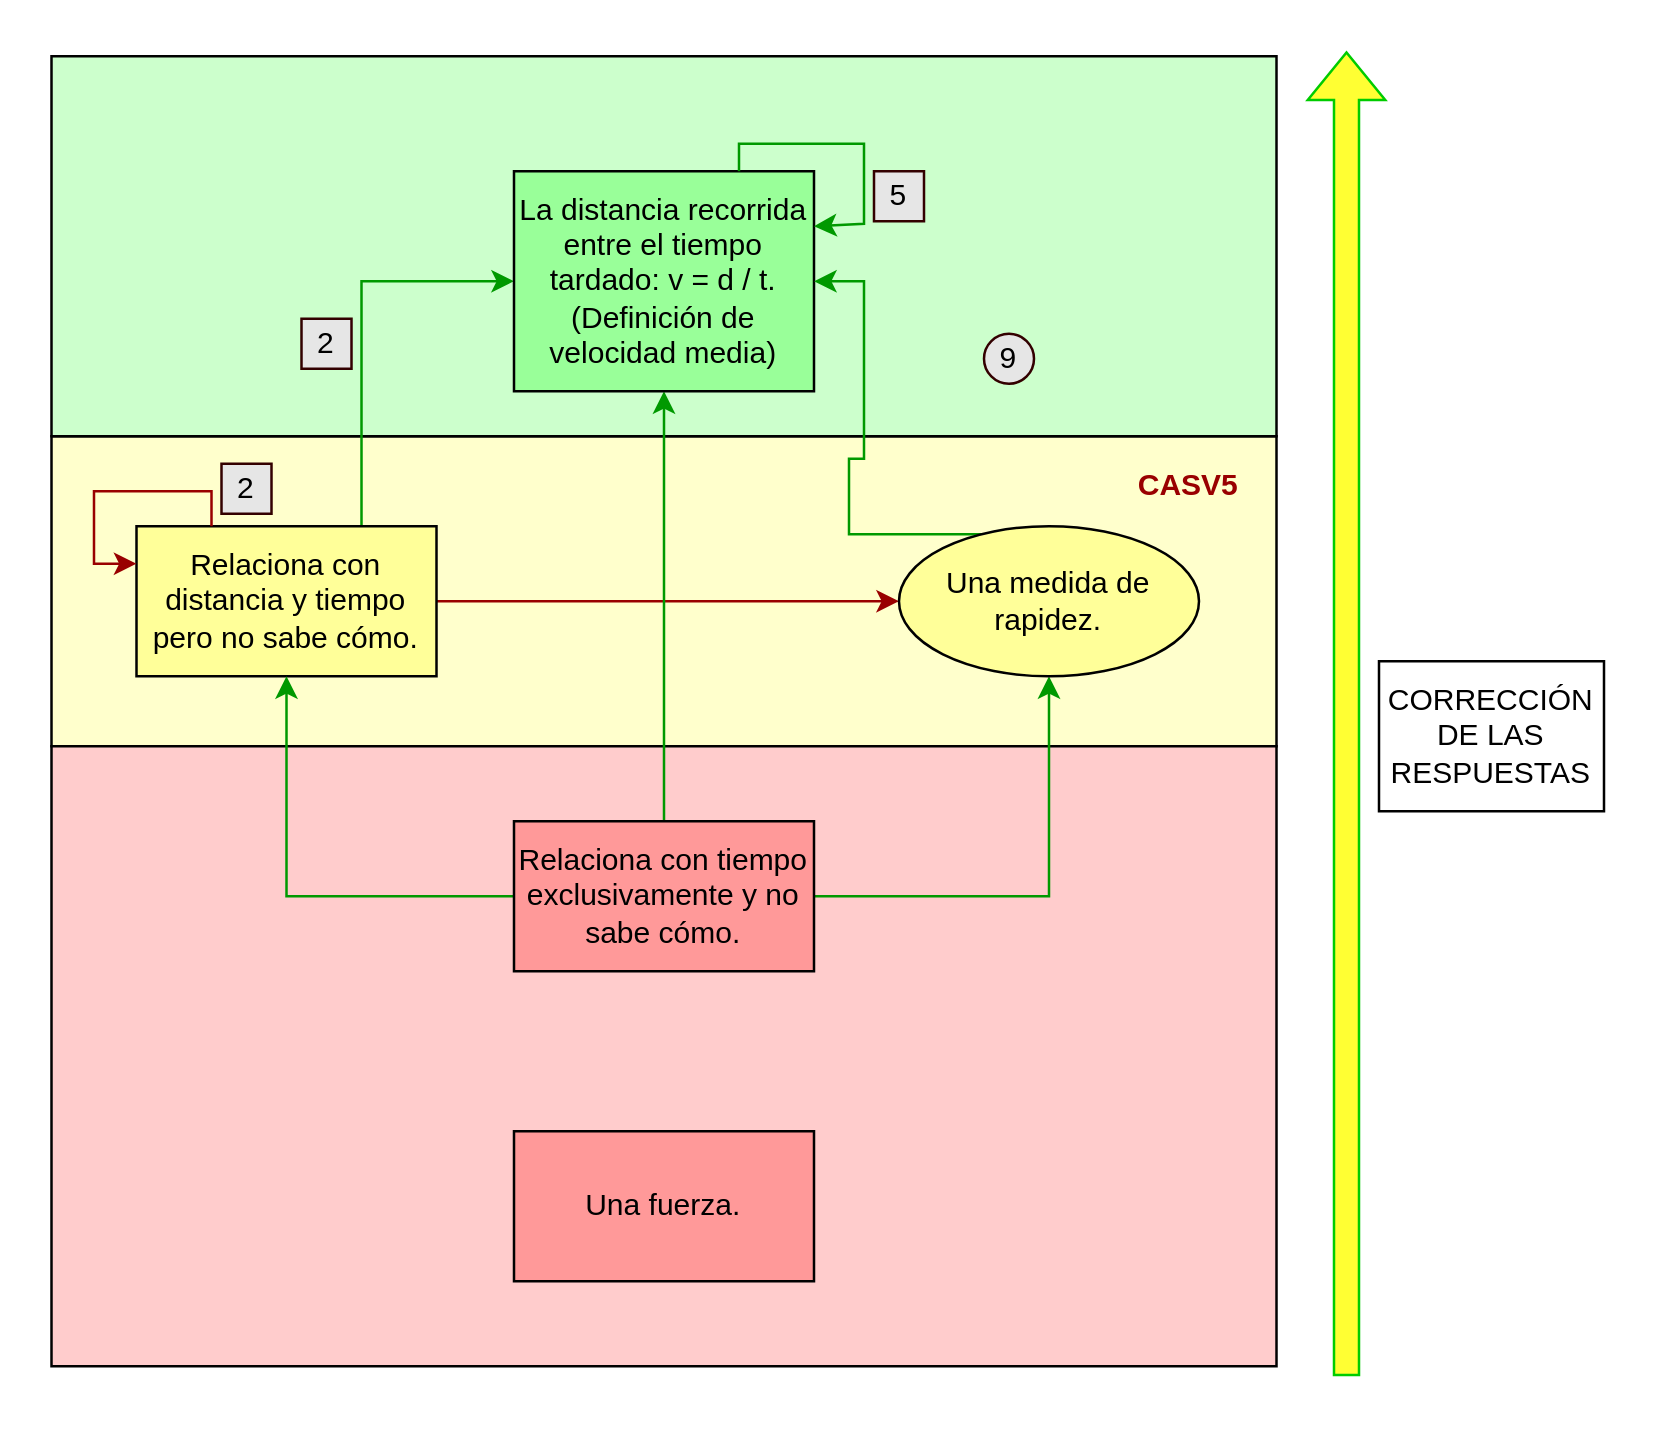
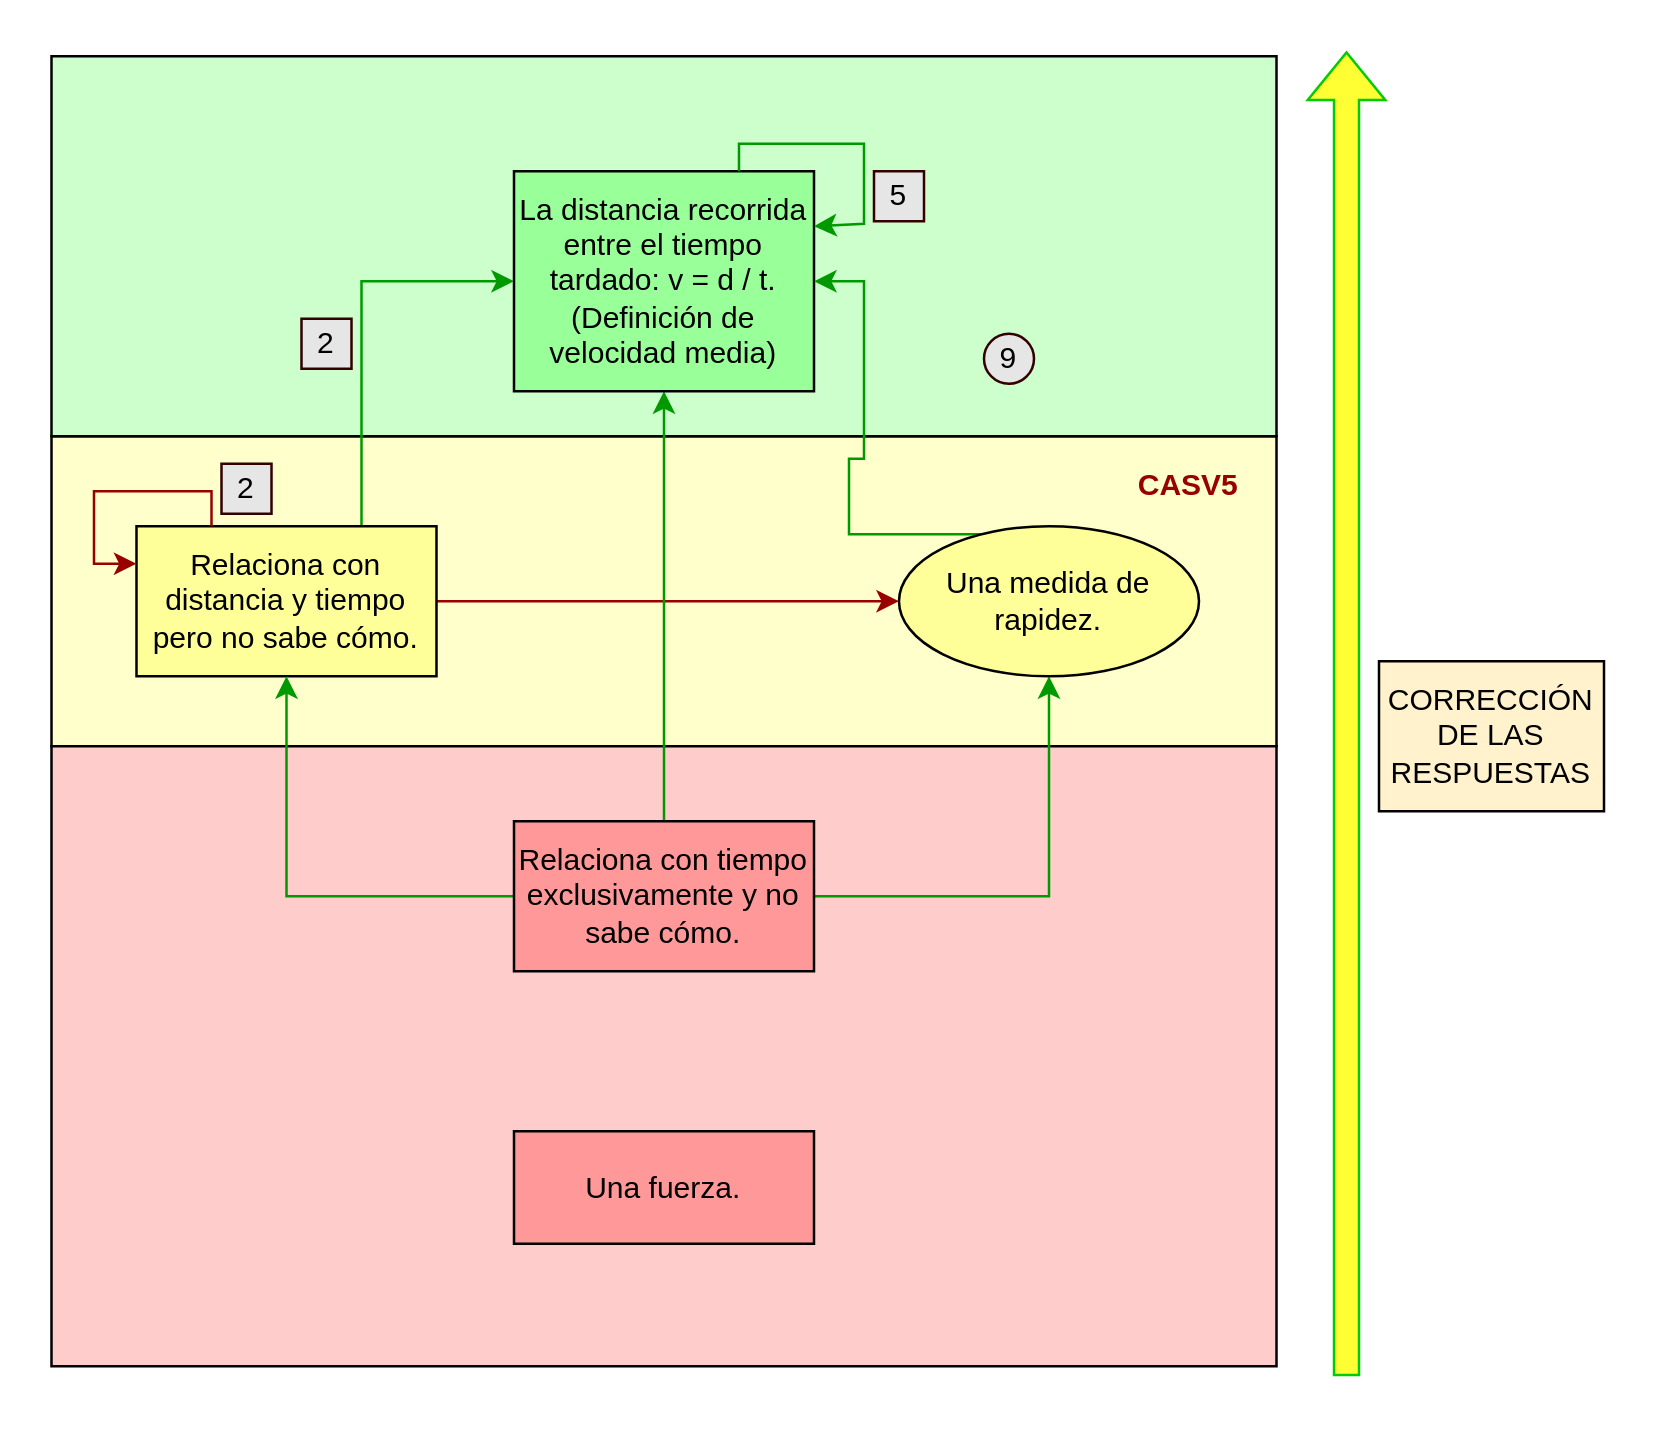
(1491, 736) -> (1491, 736)
(664, 1206) -> (664, 1188)
